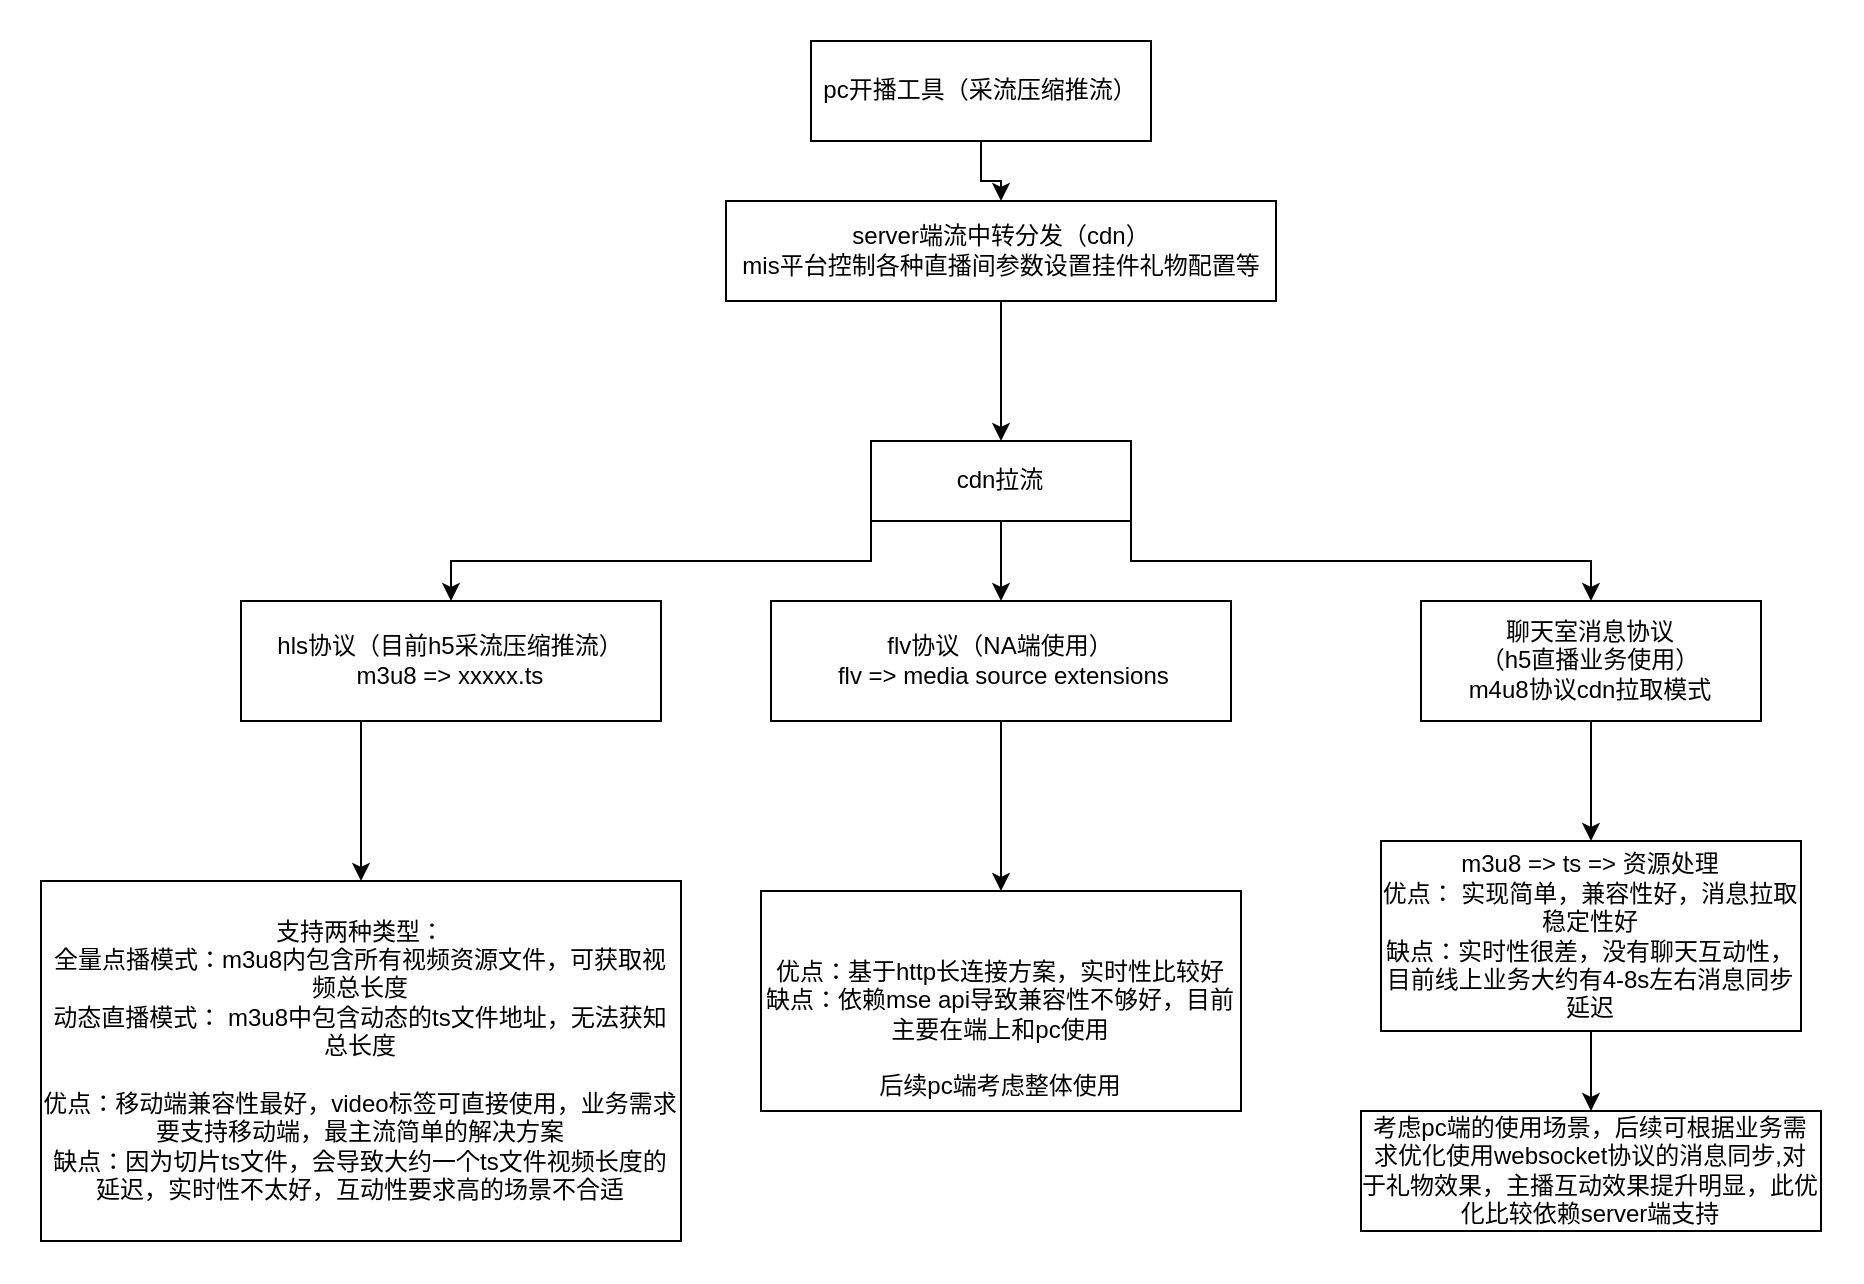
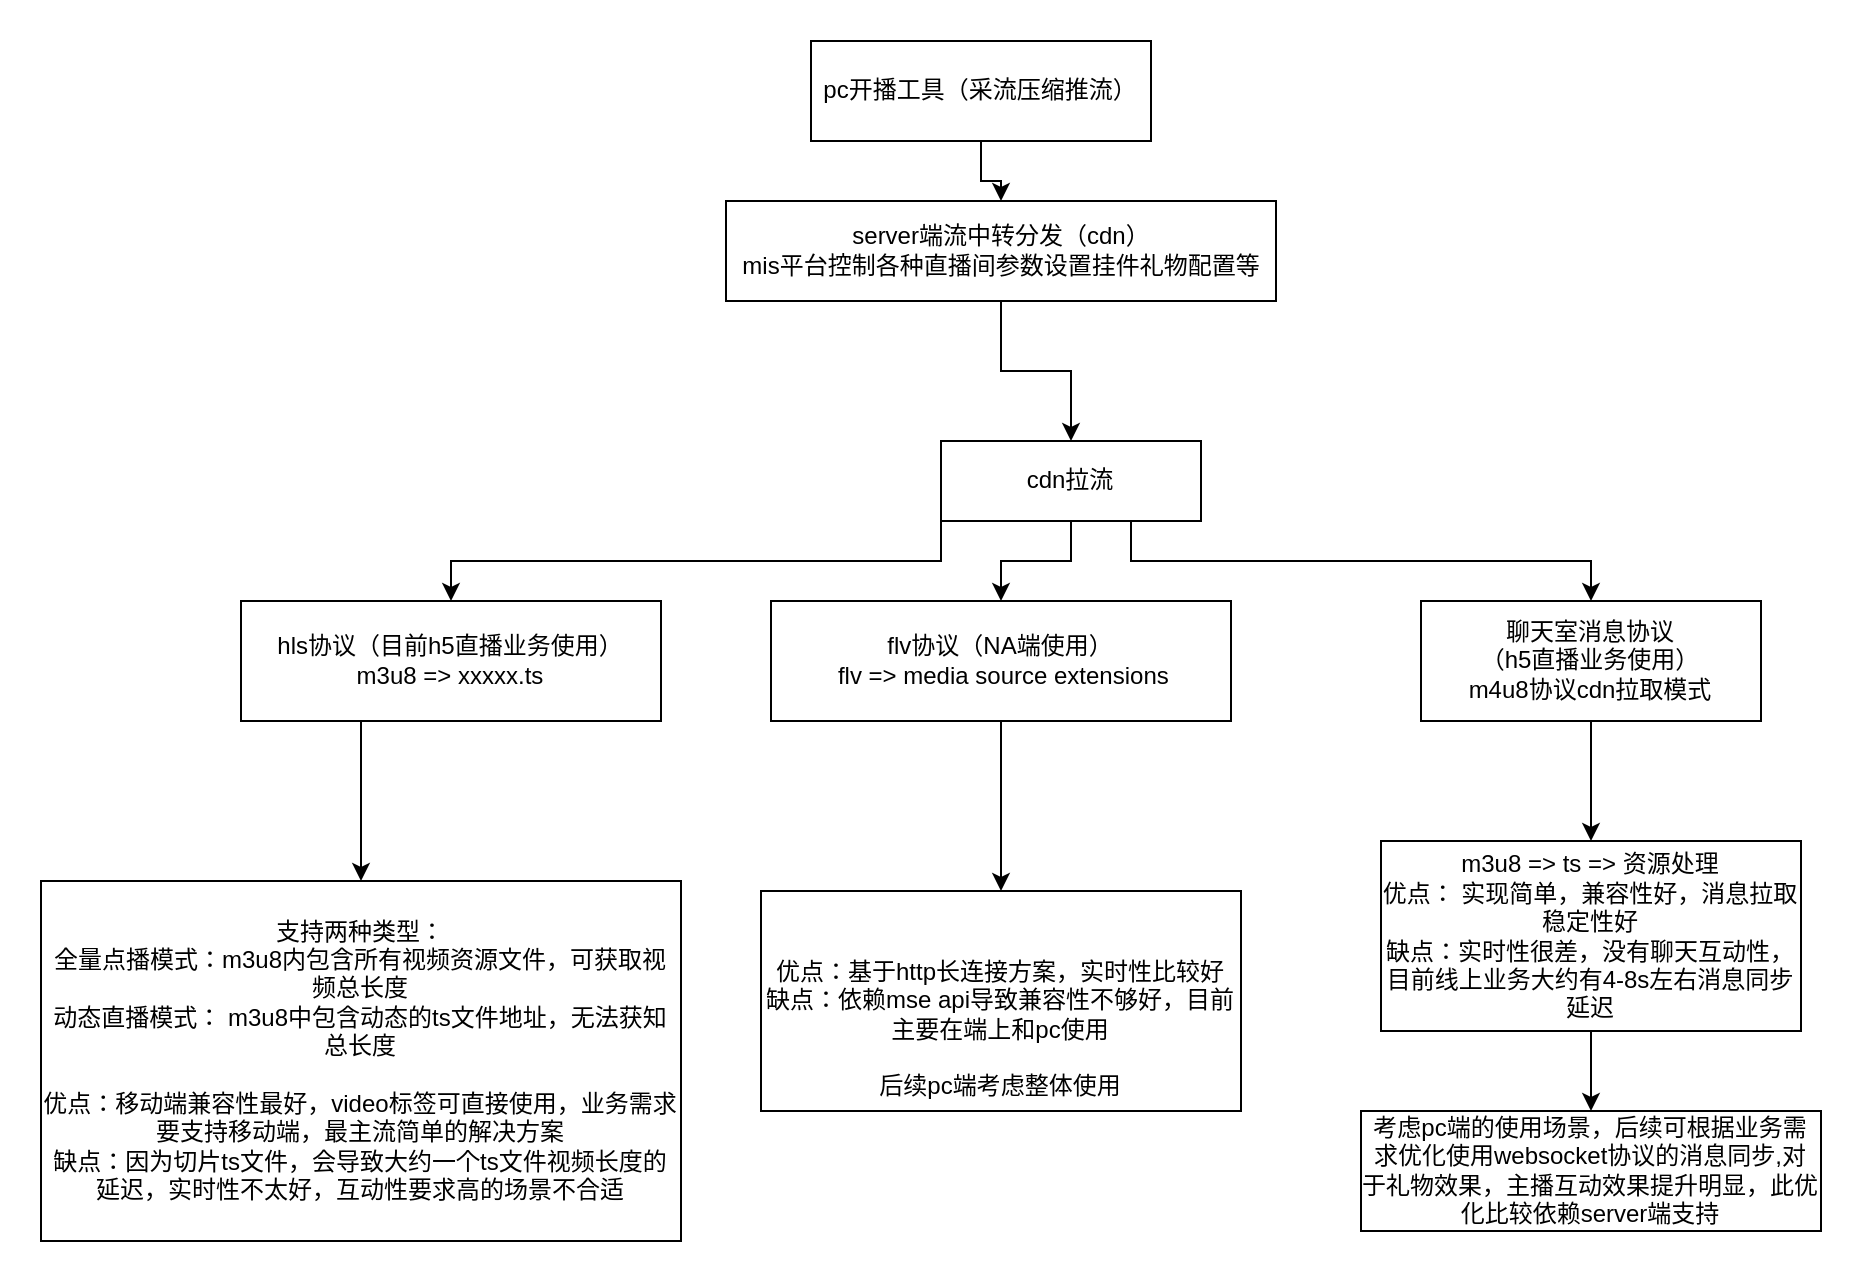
(1001, 481) -> (1071, 481)
(451, 661) -> (451, 661)
